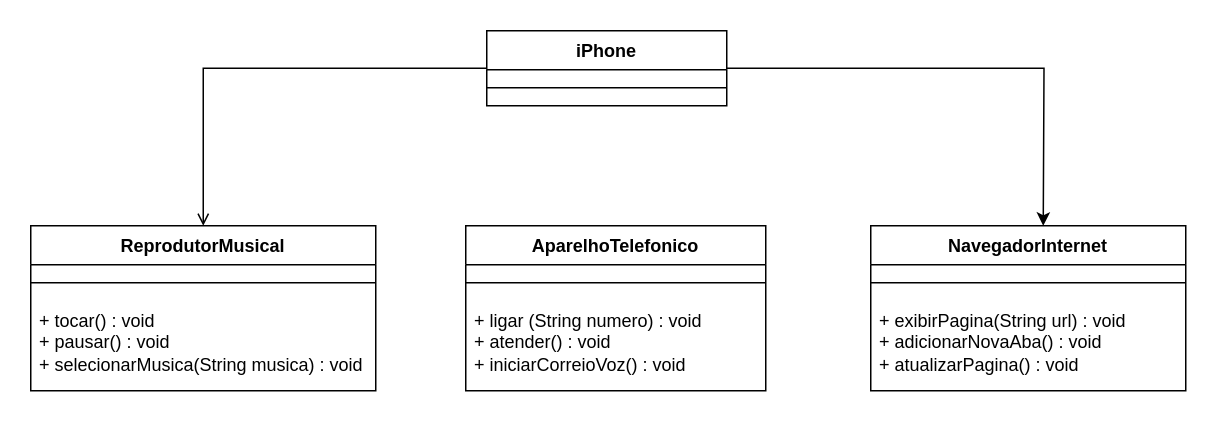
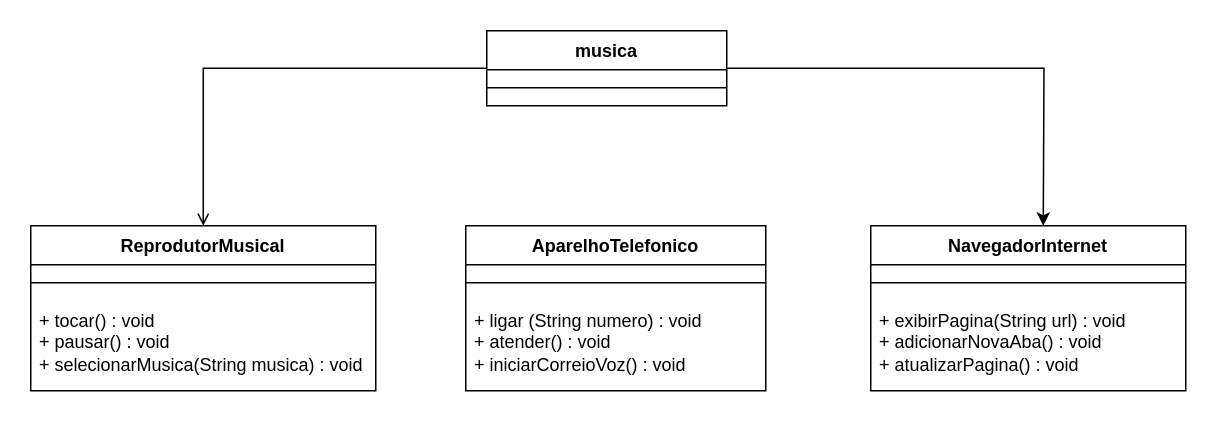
(607, 52) -> (607, 52)
